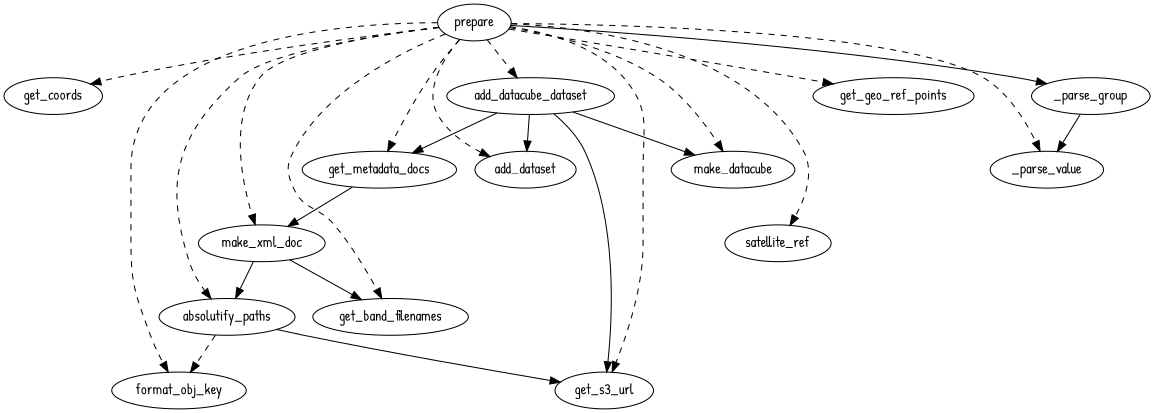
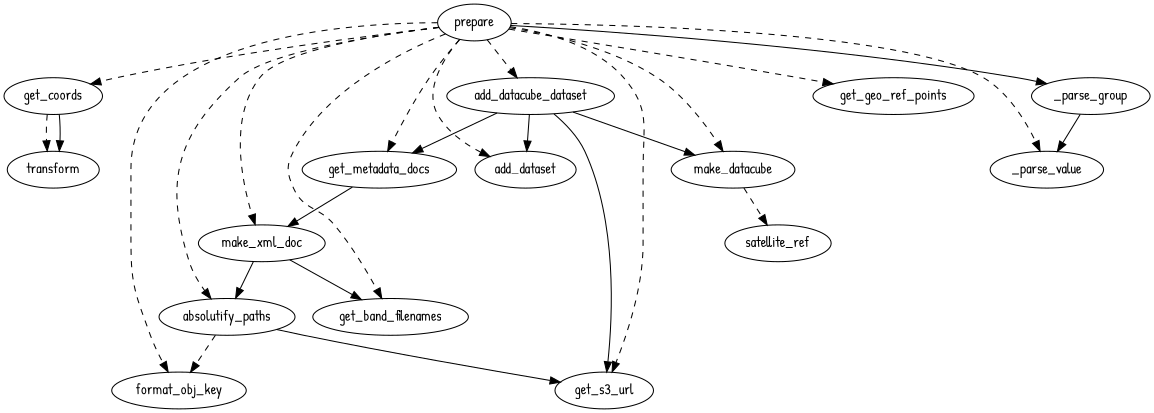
(714, 71) -> (753, 202)
none -> (53, 170)
